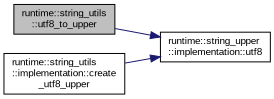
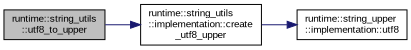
(133, 32) -> (118, 25)
